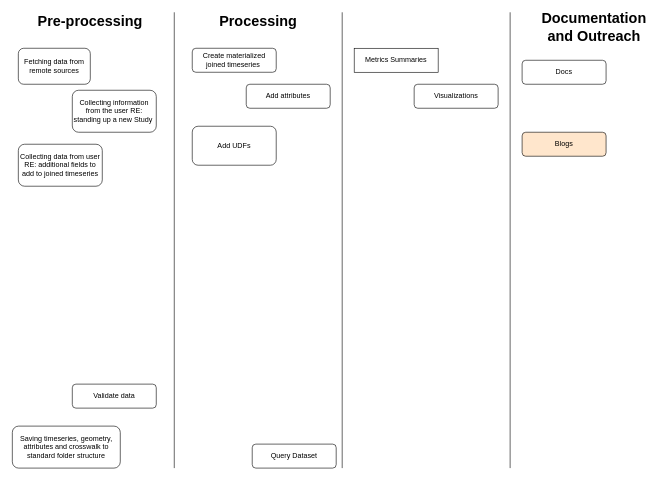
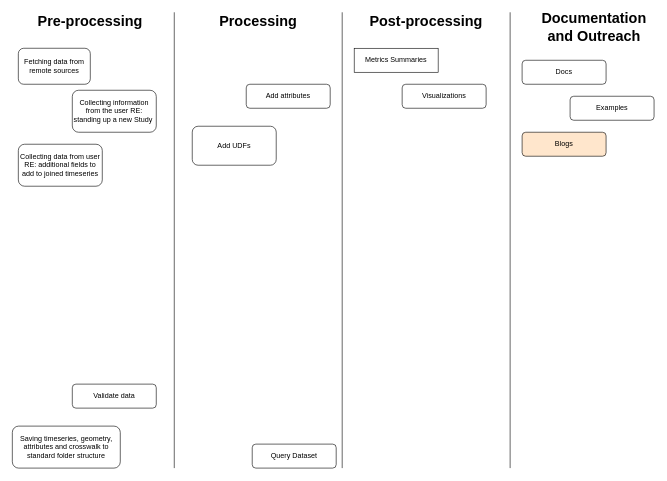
none -> (426, 21)
(234, 60) -> none
(456, 96) -> (444, 96)
none -> (612, 108)
